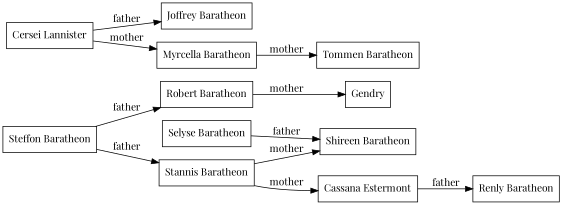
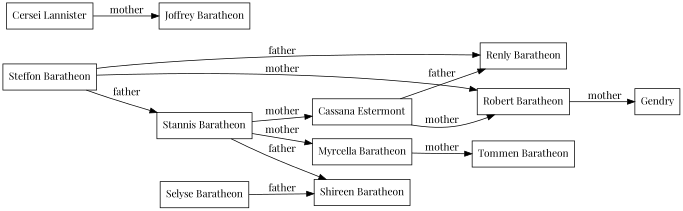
(127, 19) -> (127, 11)
(121, 45) -> (278, 138)
none -> (284, 56)
(127, 108) -> (282, 69)
none -> (450, 127)
(287, 149) -> (282, 149)
